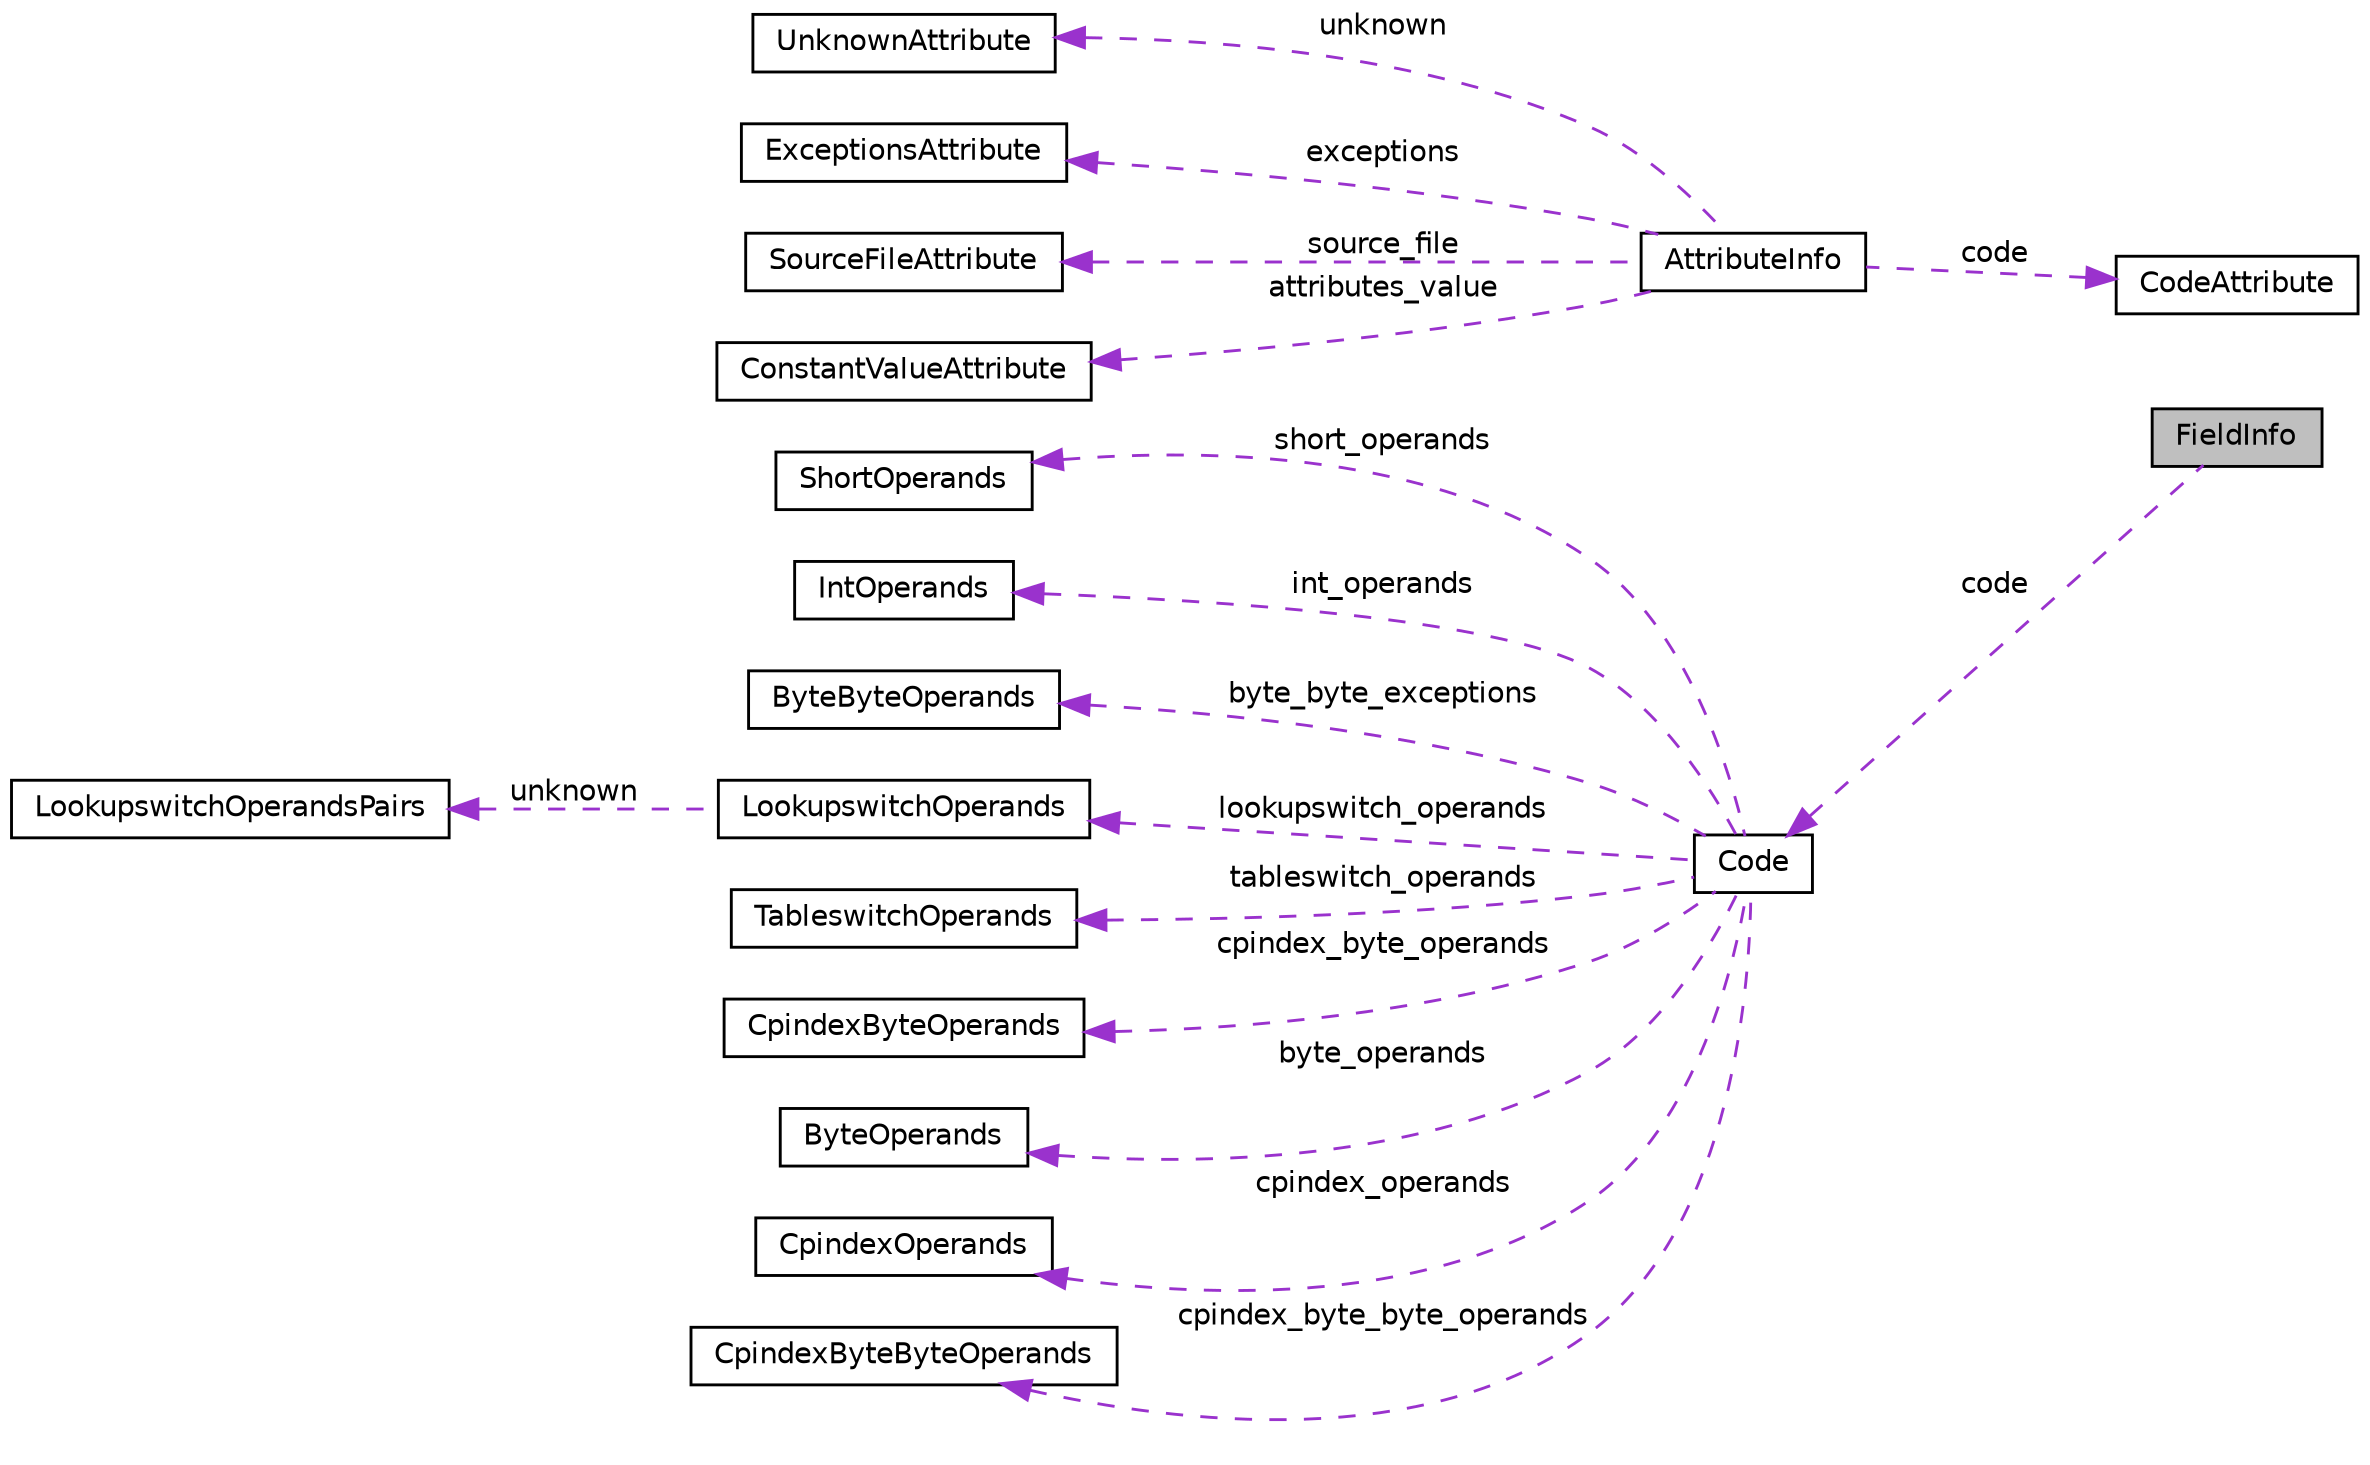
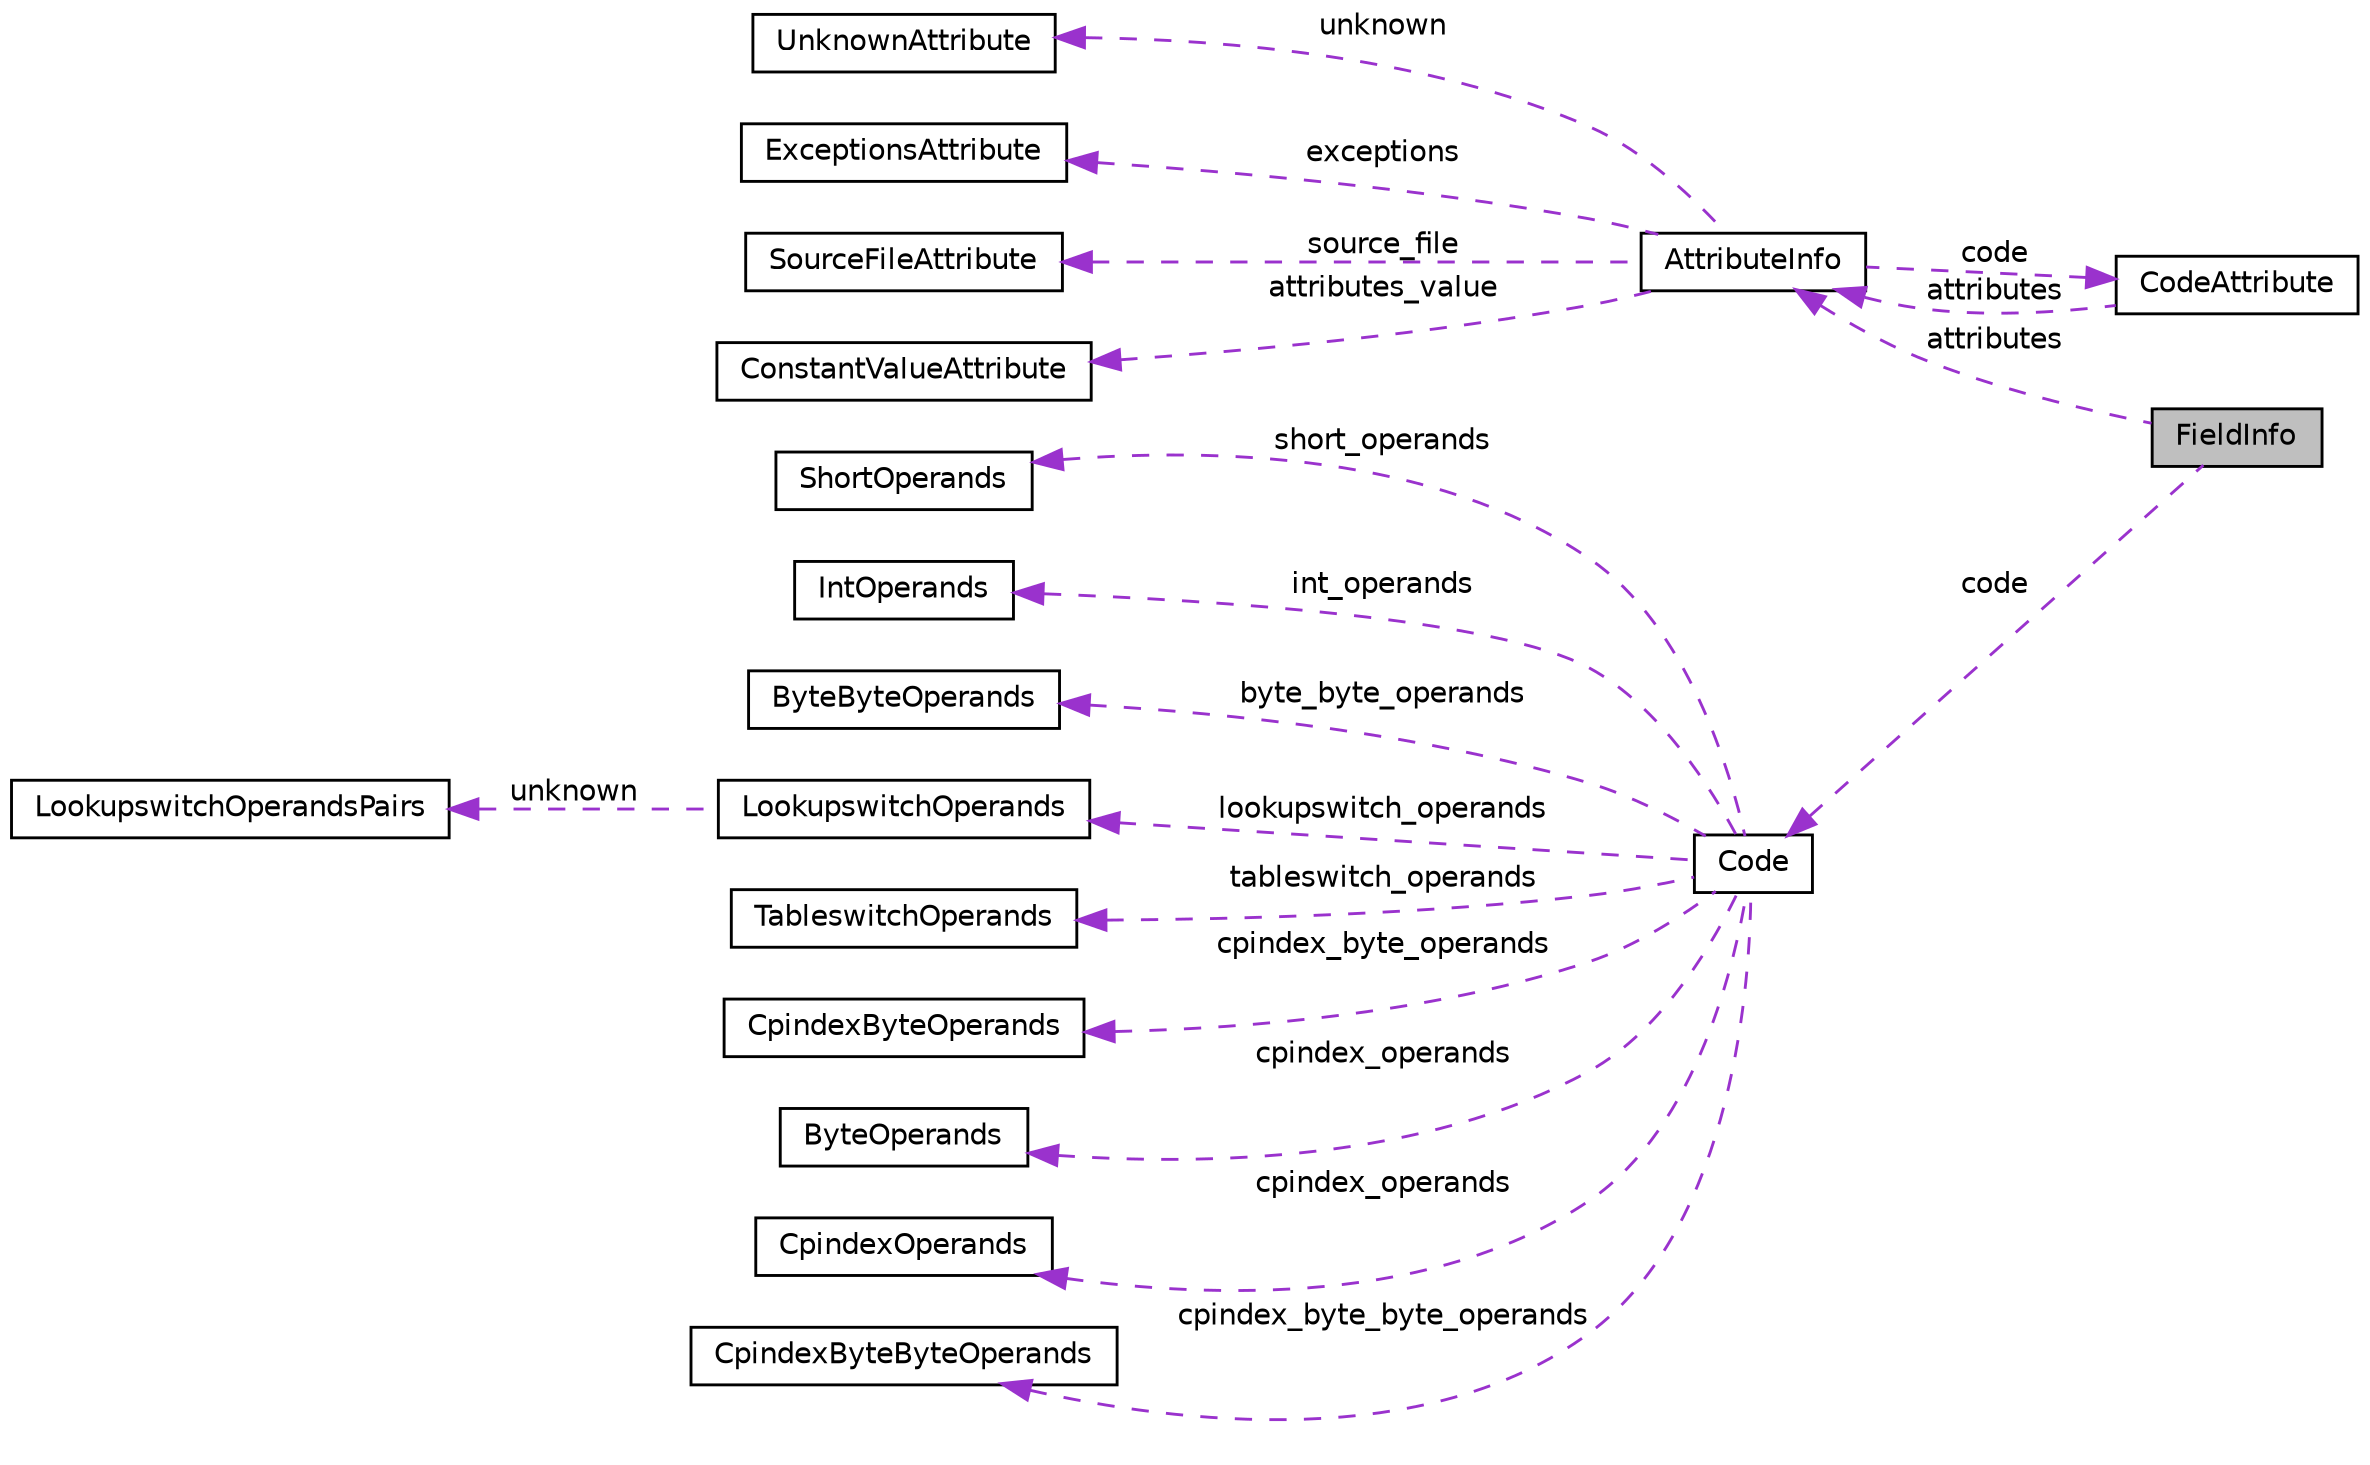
none -> (1990, 313)
none -> (1980, 380)
(1379, 695) -> (1379, 695)
(1379, 1055) -> (1379, 1055)
